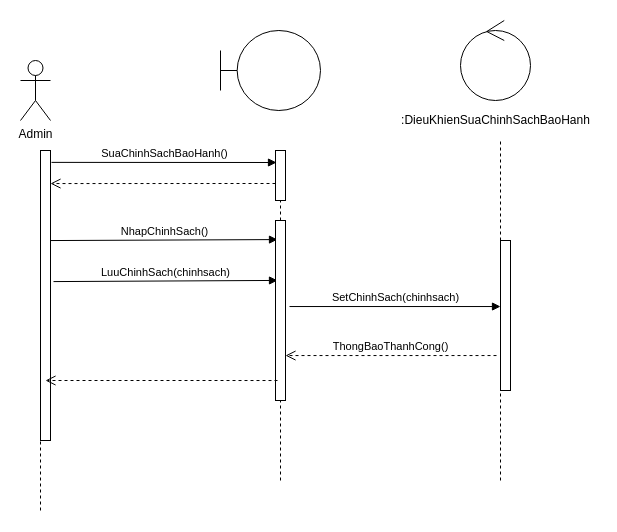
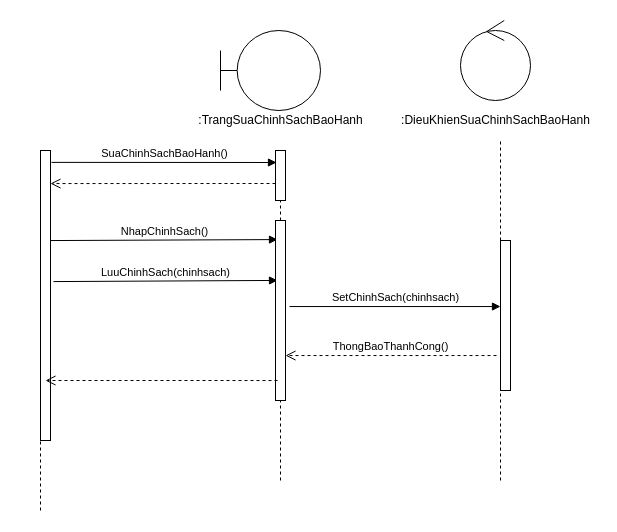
(36, 91) -> none
none -> (281, 121)
